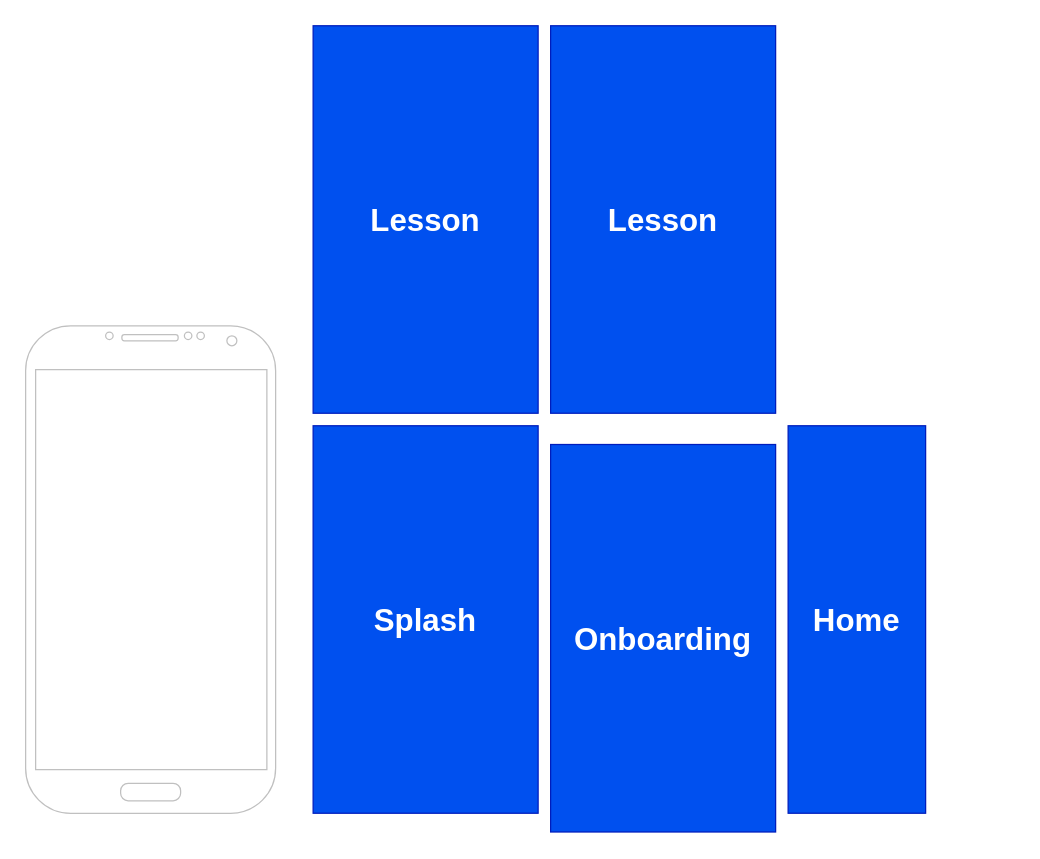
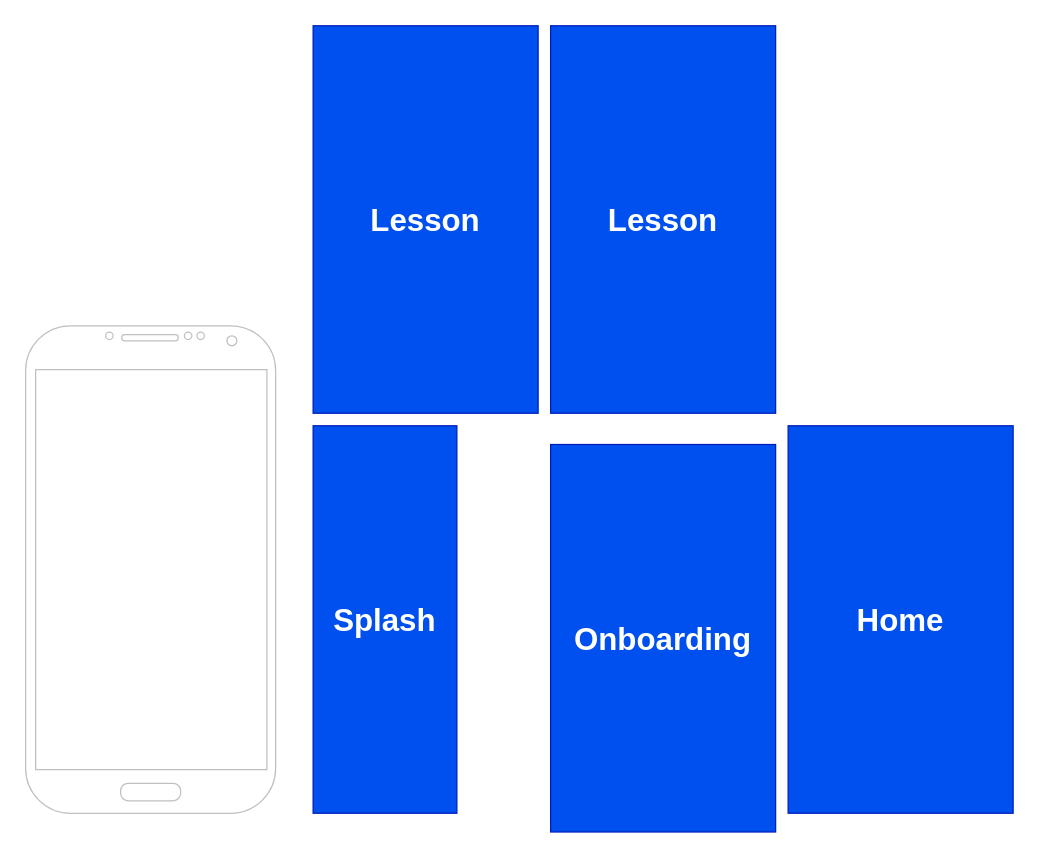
(426, 619) -> (385, 619)
(857, 619) -> (901, 619)
